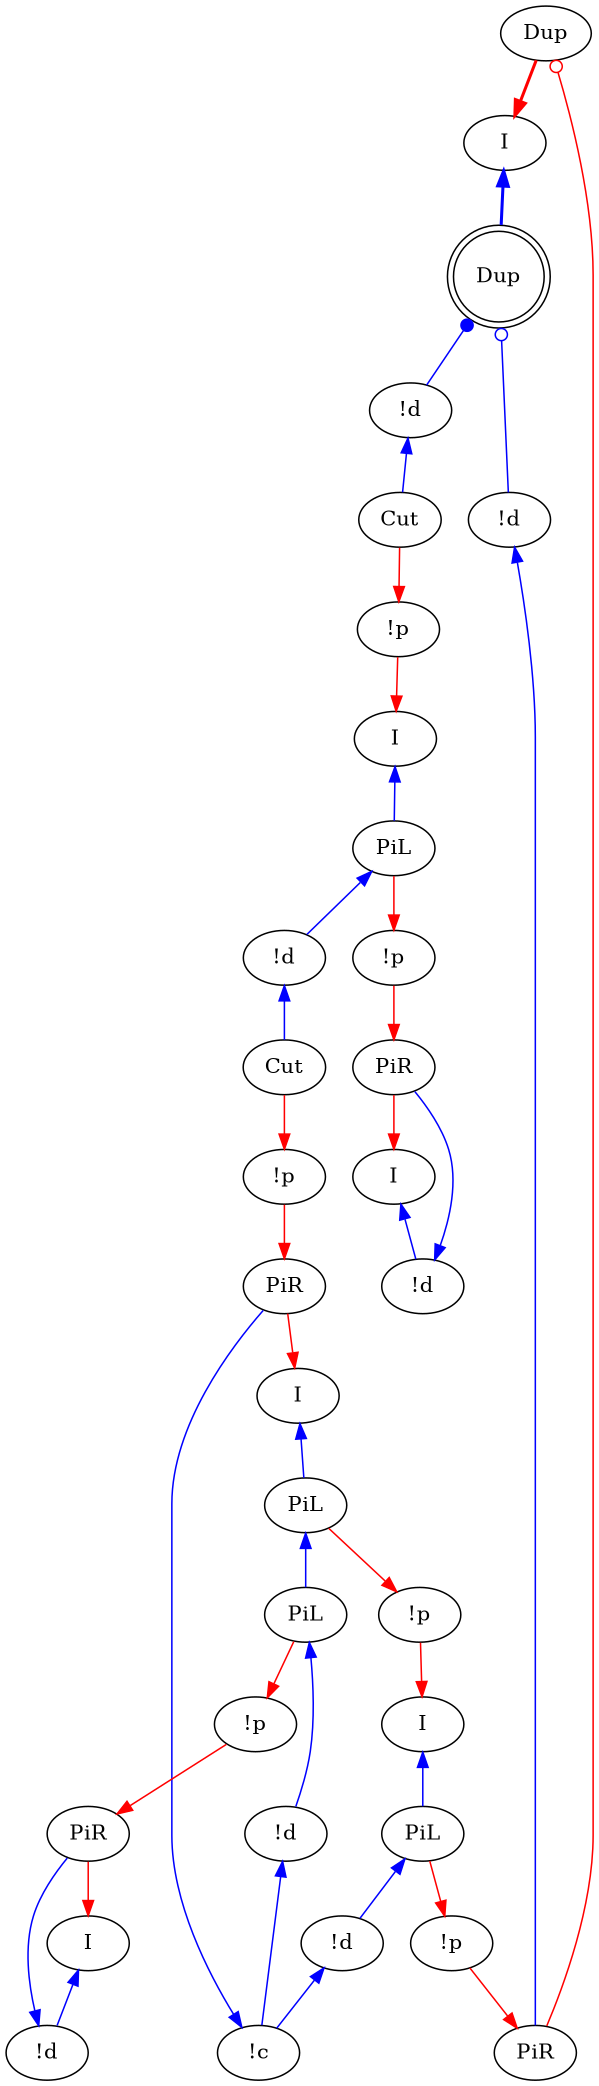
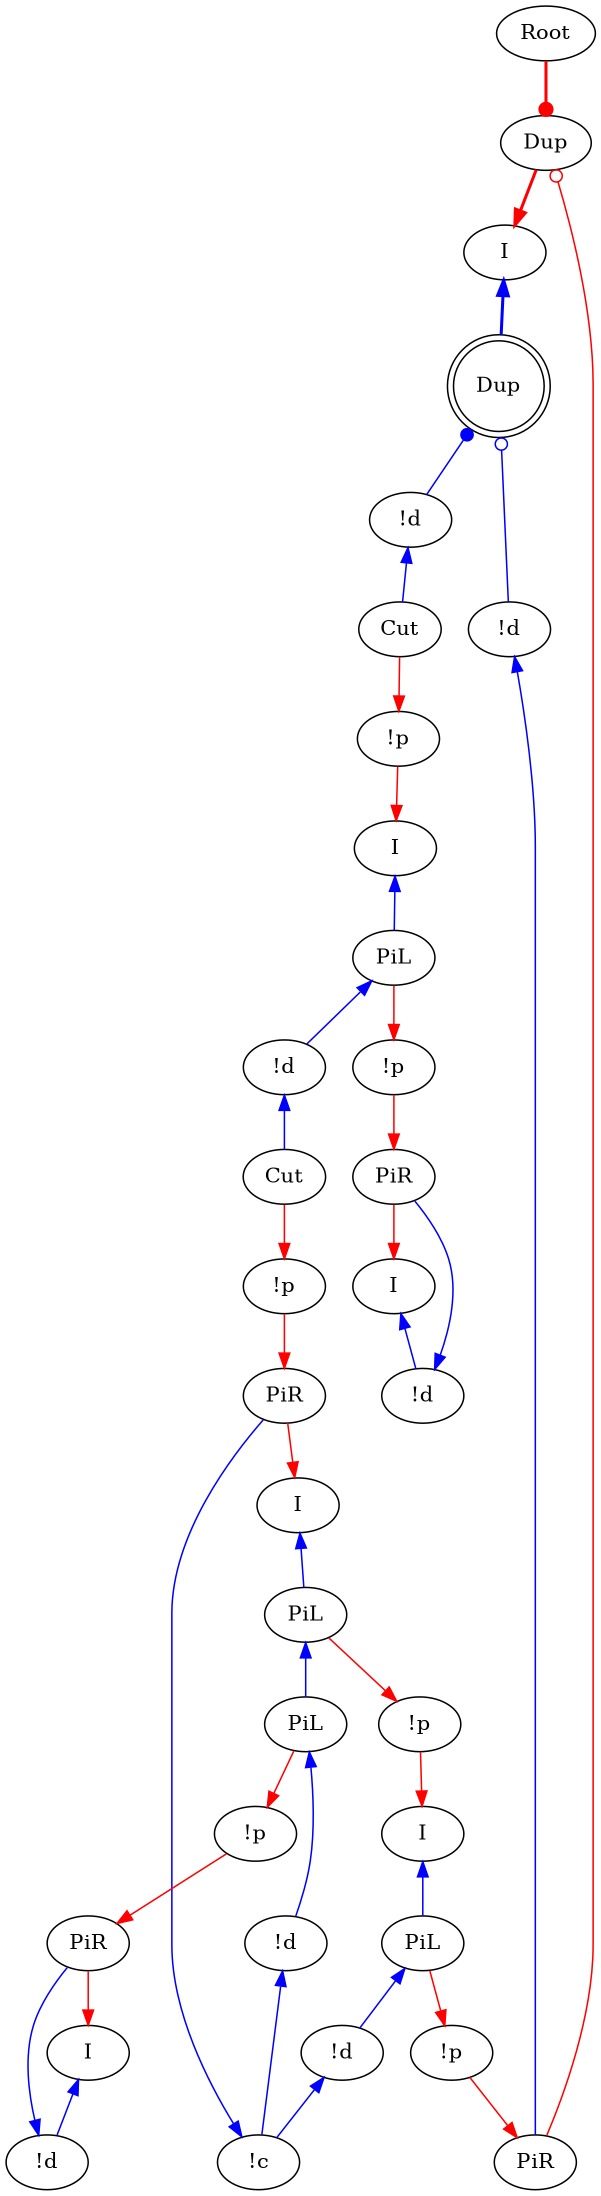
none -> (546, 33)
